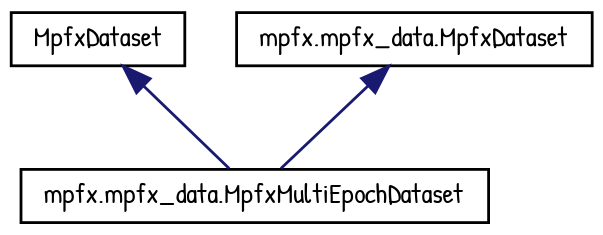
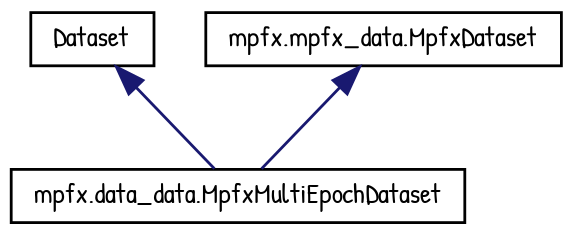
(98, 39) -> (92, 39)
(255, 196) -> (238, 196)
